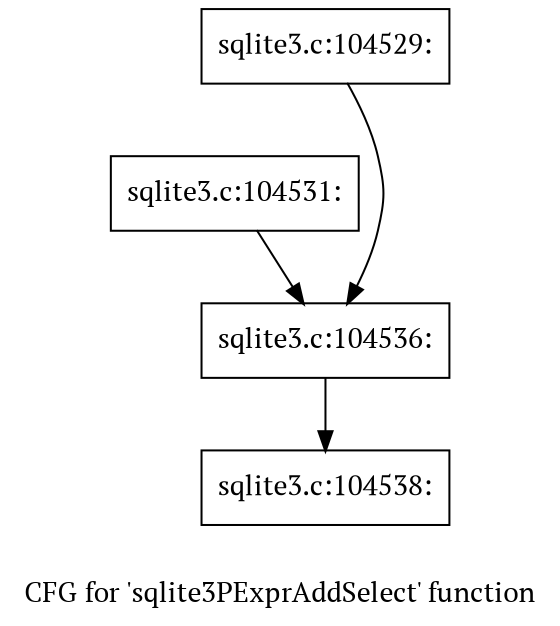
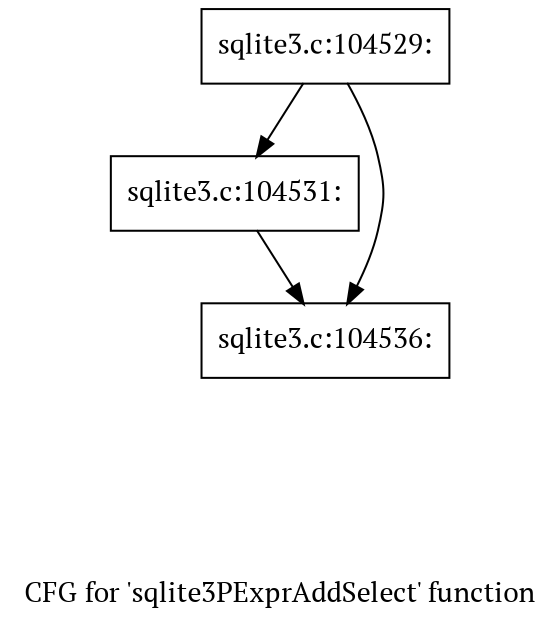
none -> (286, 111)
(325, 488) -> none
